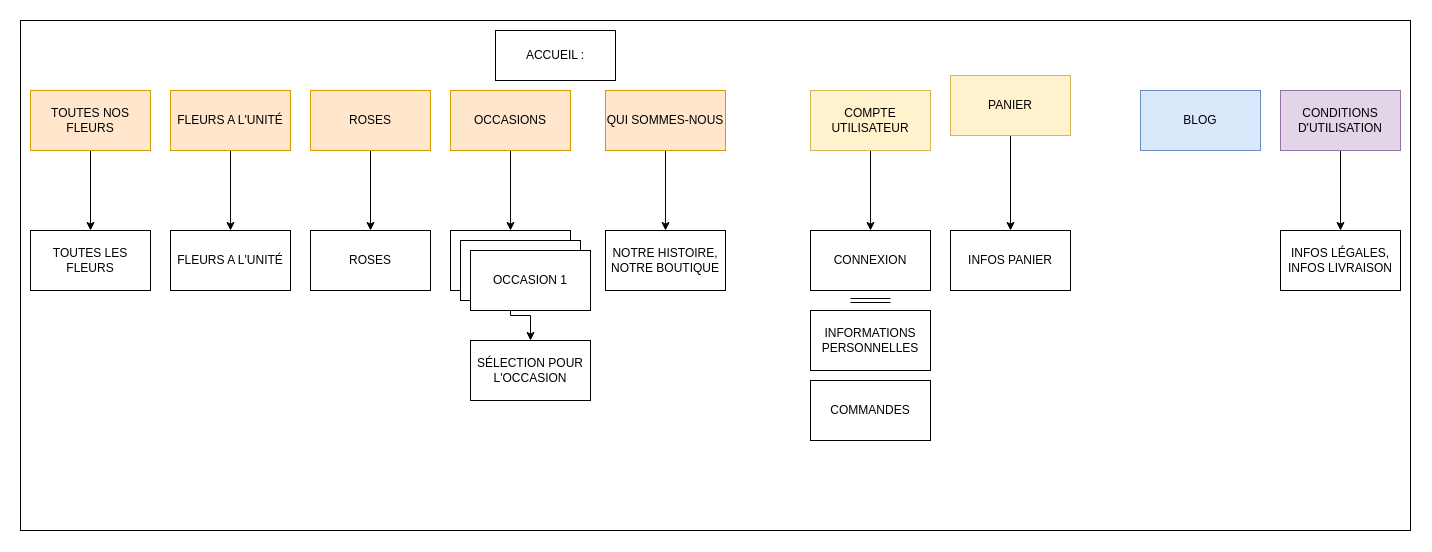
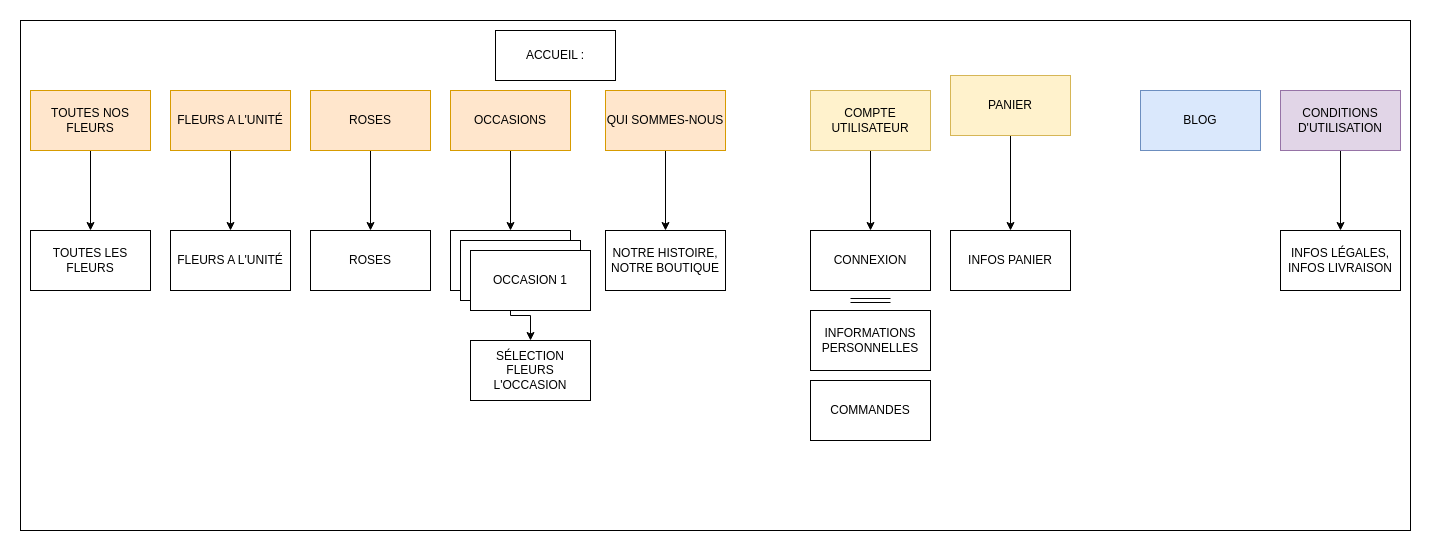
(531, 371) -> (531, 371)
